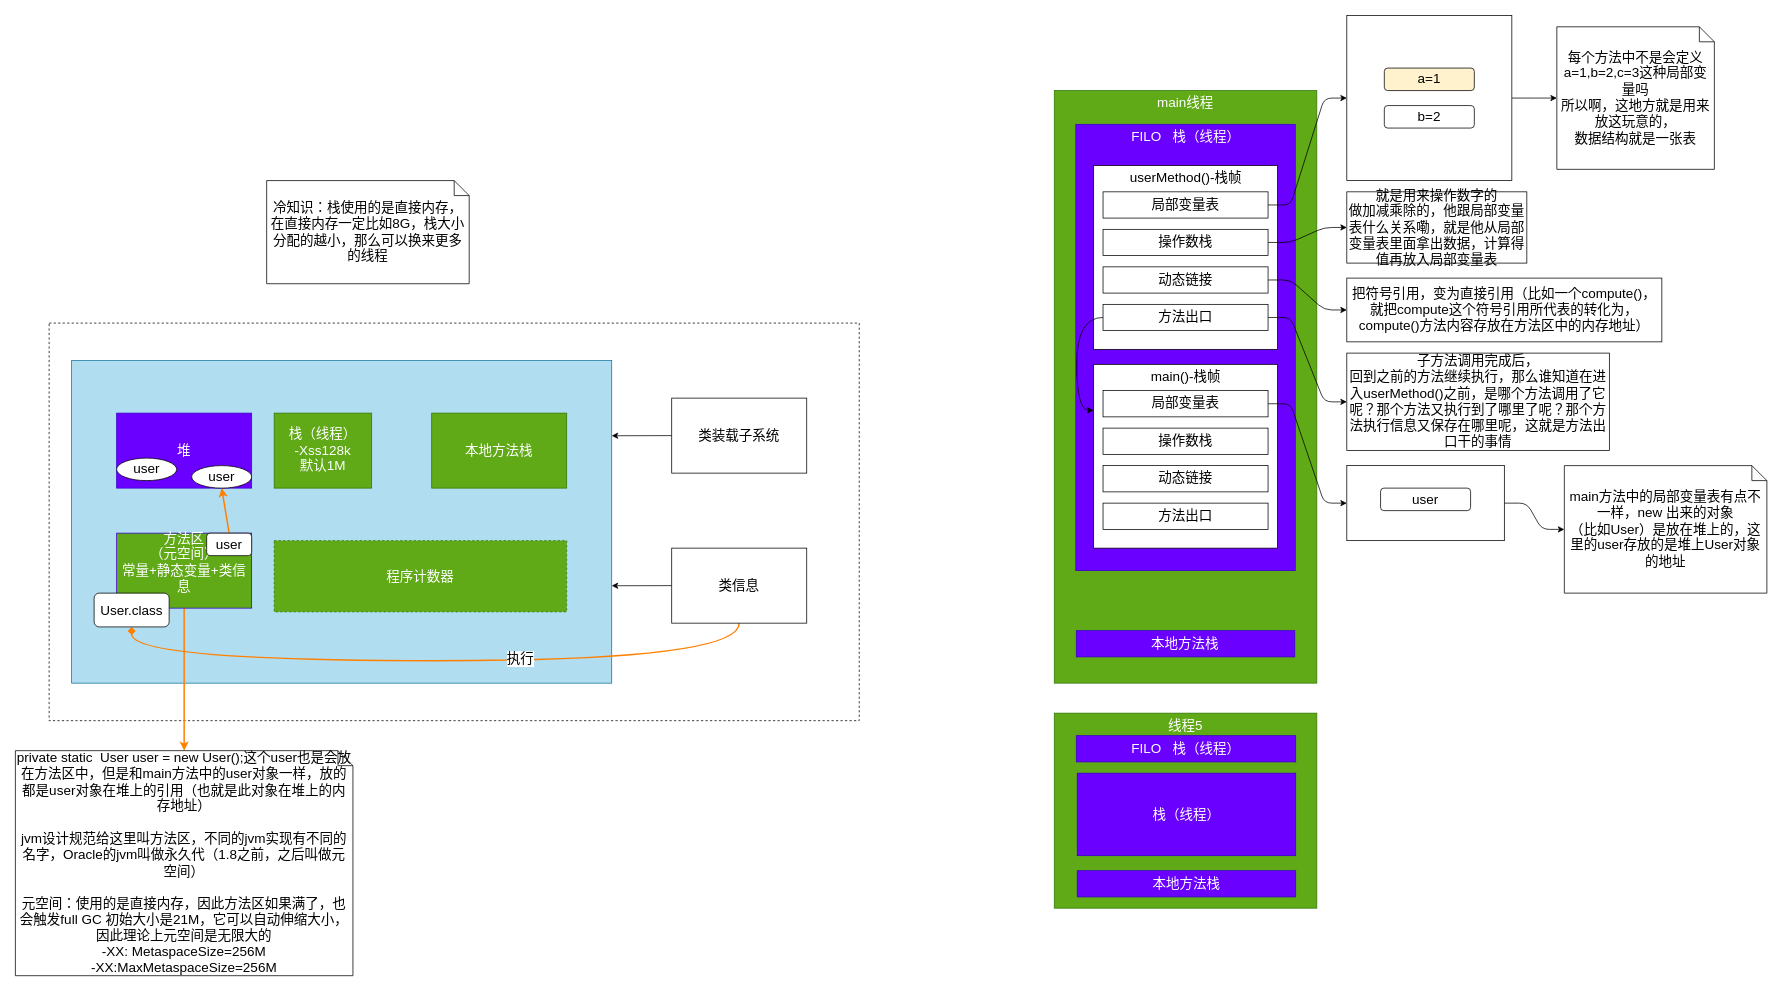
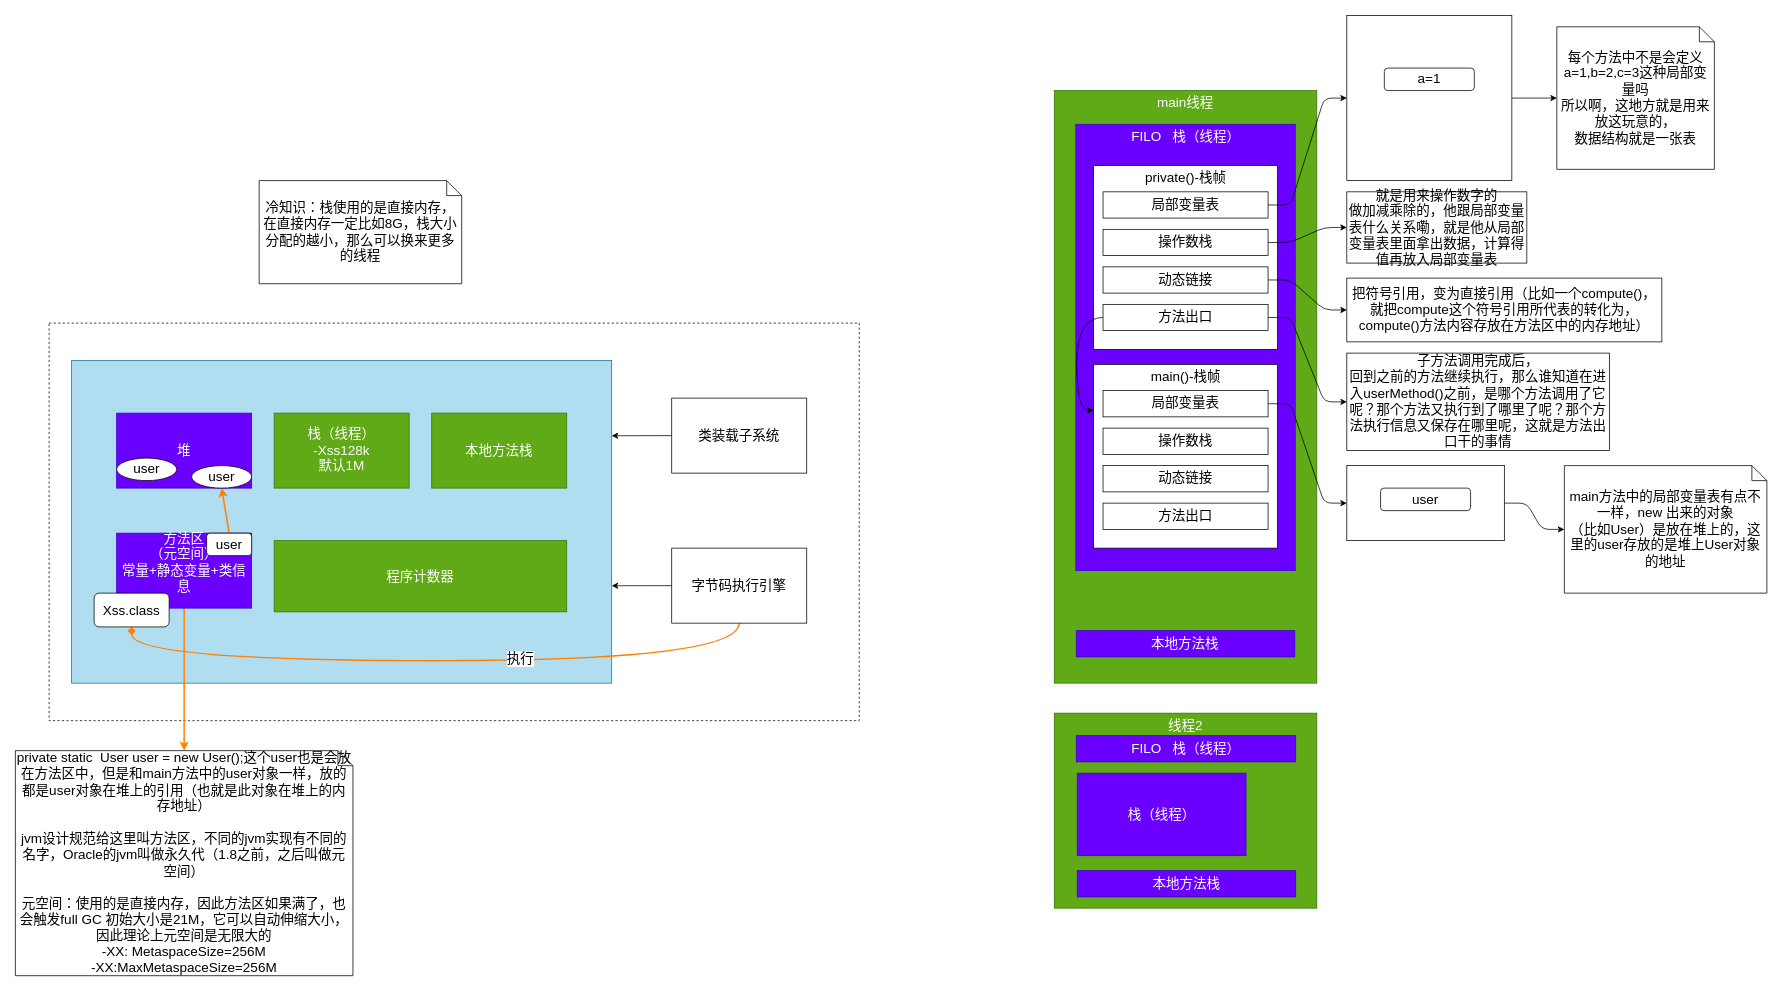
(1429, 79) -> (1429, 79)
(1429, 117) -> none
(1186, 176) -> (1186, 176)
(368, 232) -> (360, 232)
(323, 450) -> (342, 450)
(184, 570) -> (184, 570)
(420, 576) -> (420, 576)
(739, 585) -> (739, 585)
(132, 610) -> (132, 610)
(1185, 724) -> (1185, 724)
(1186, 814) -> (1161, 814)
